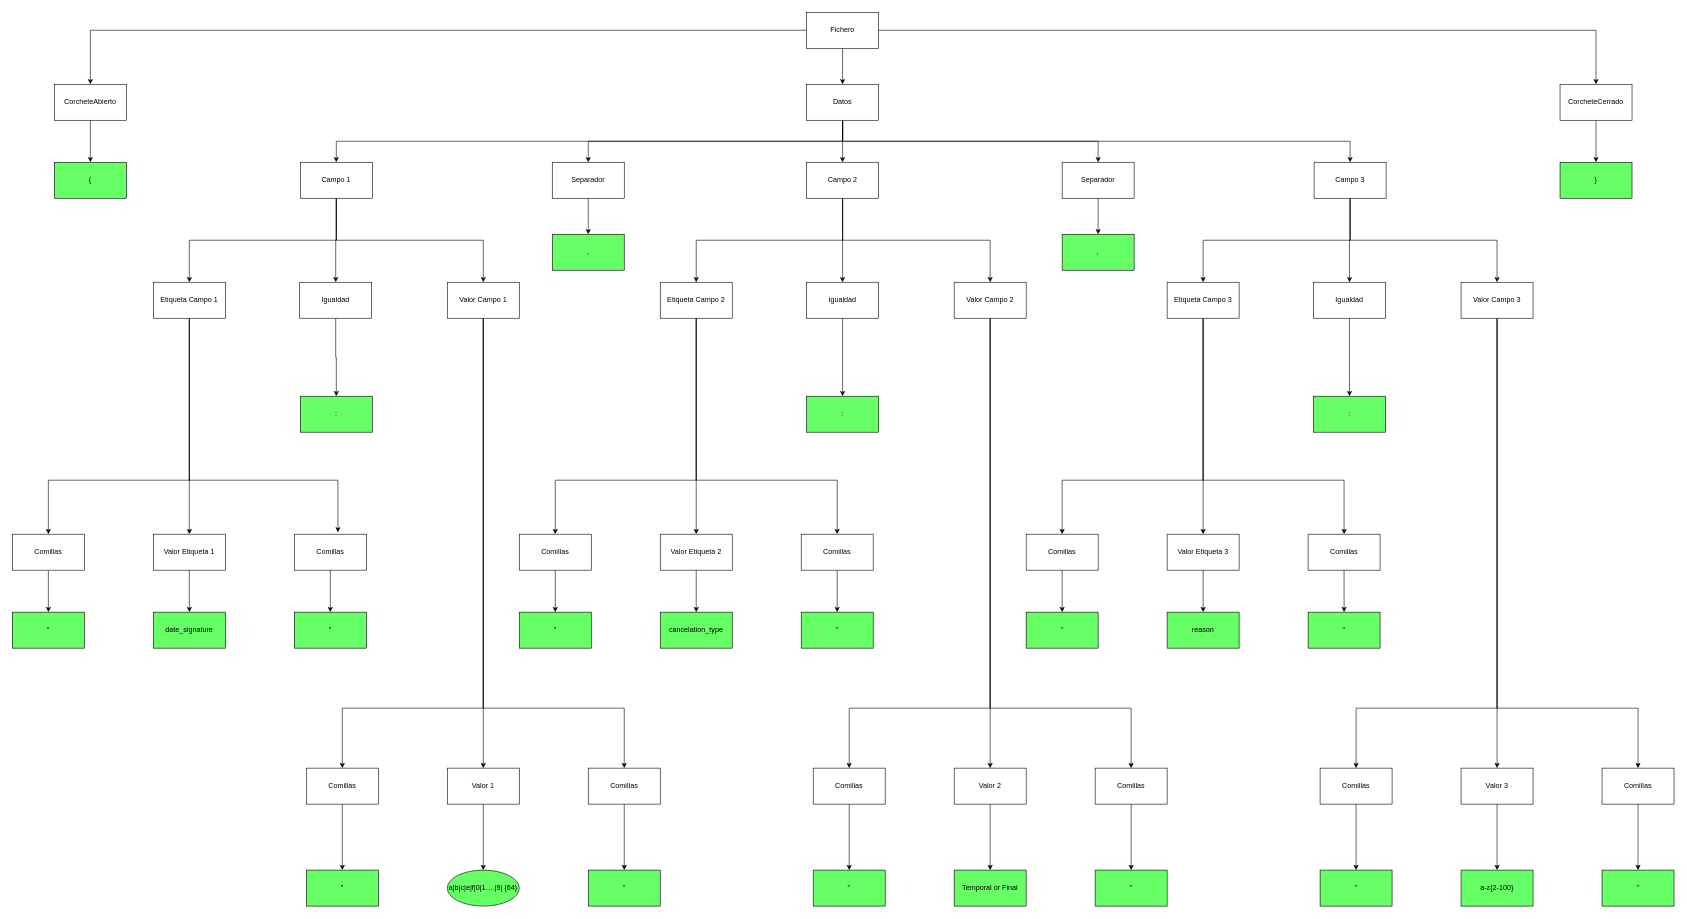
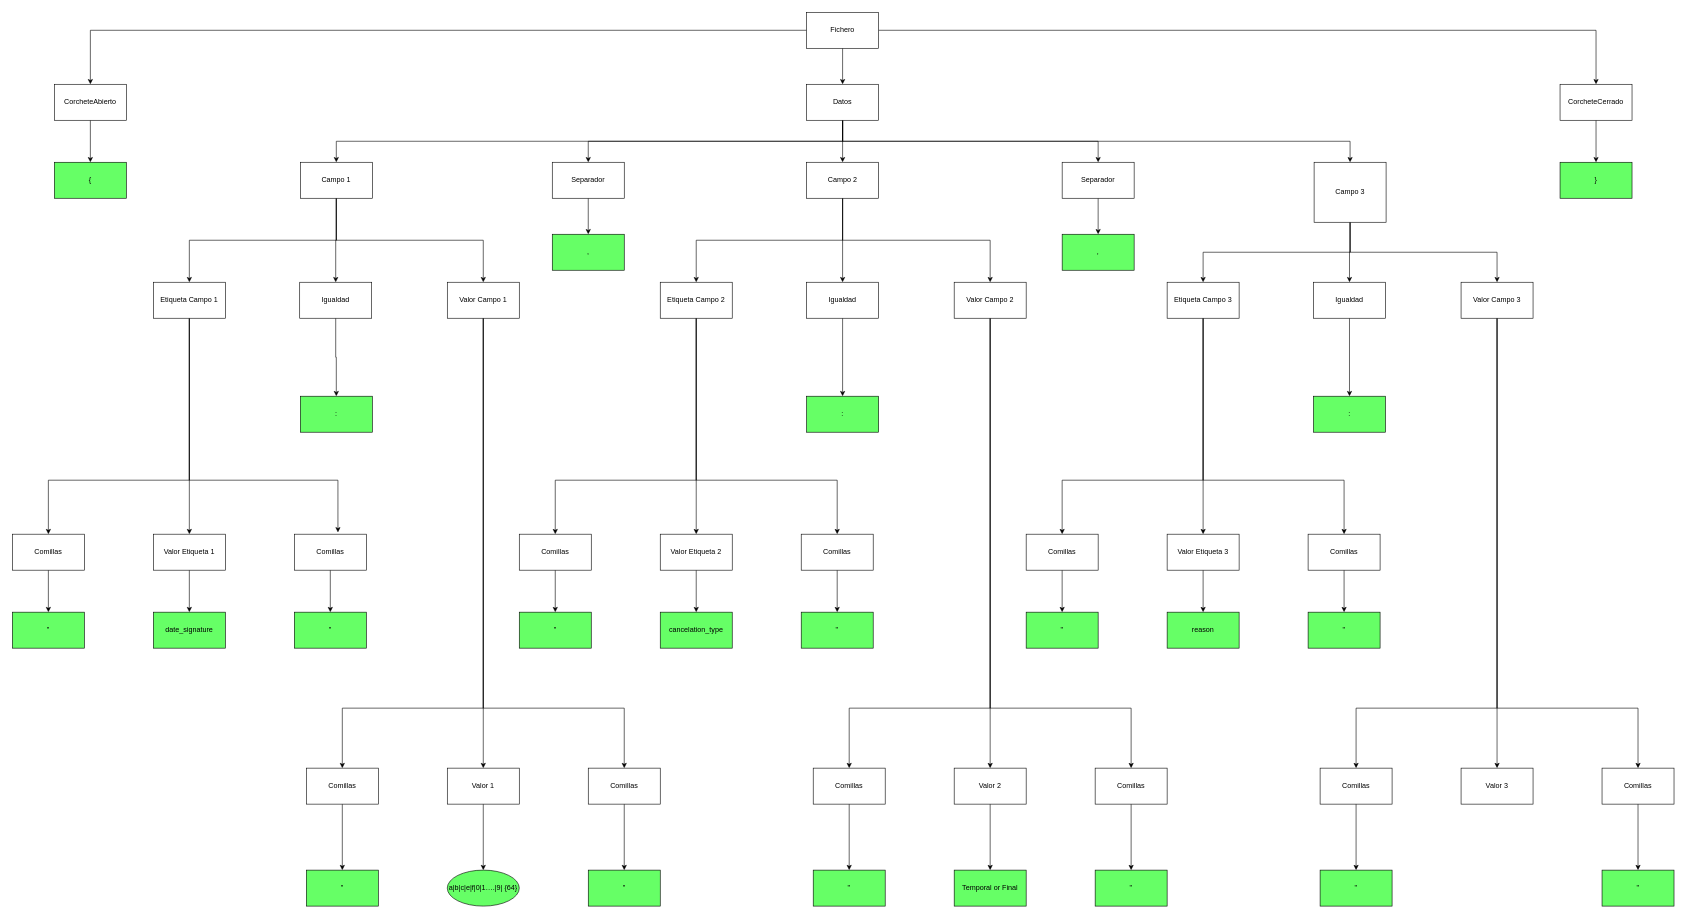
(1350, 180) -> (1350, 192)
(1497, 864) -> none
(1497, 888) -> none
